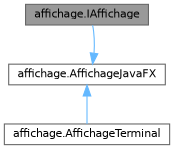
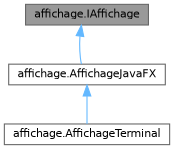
(94, 39) -> (80, 50)
